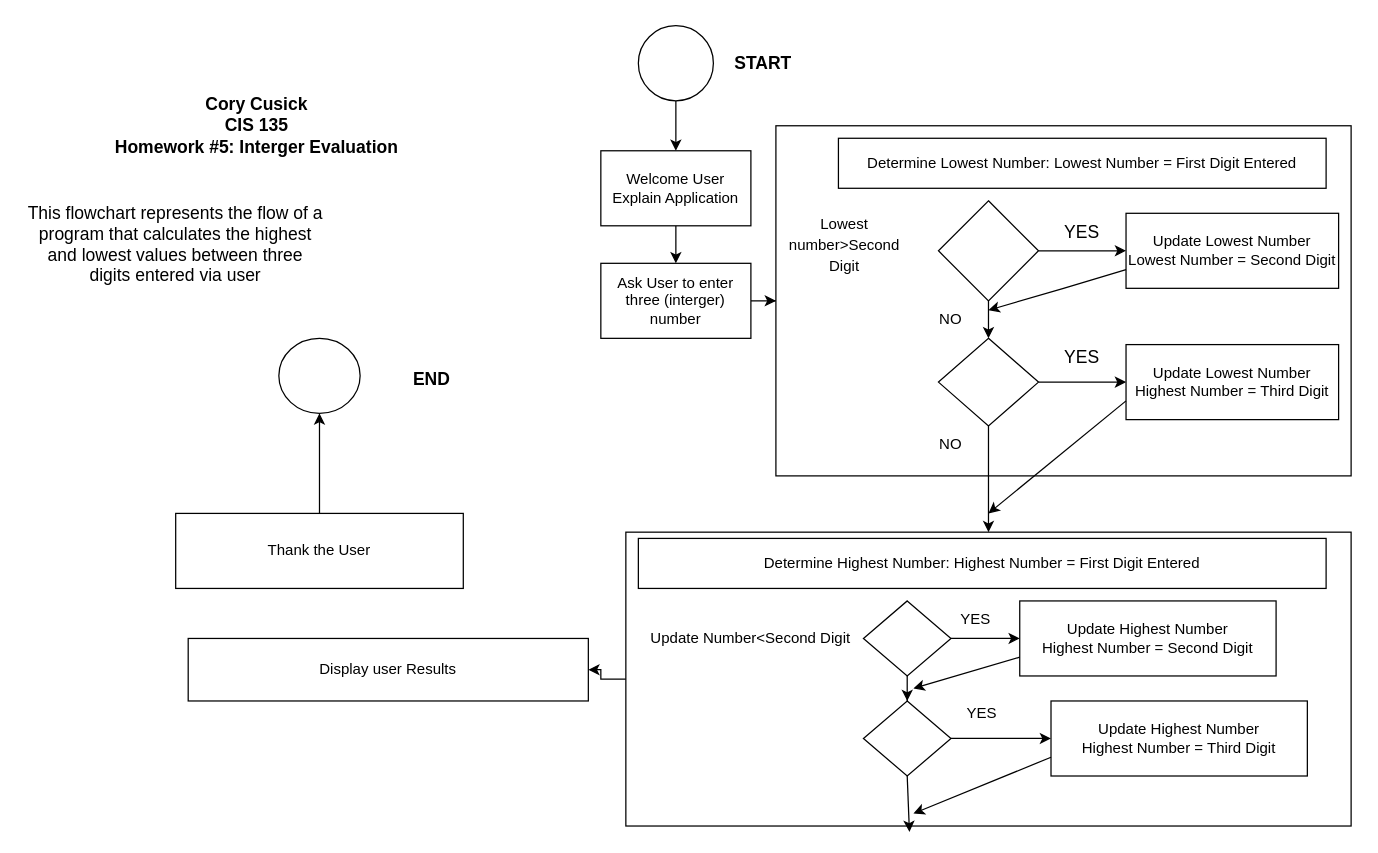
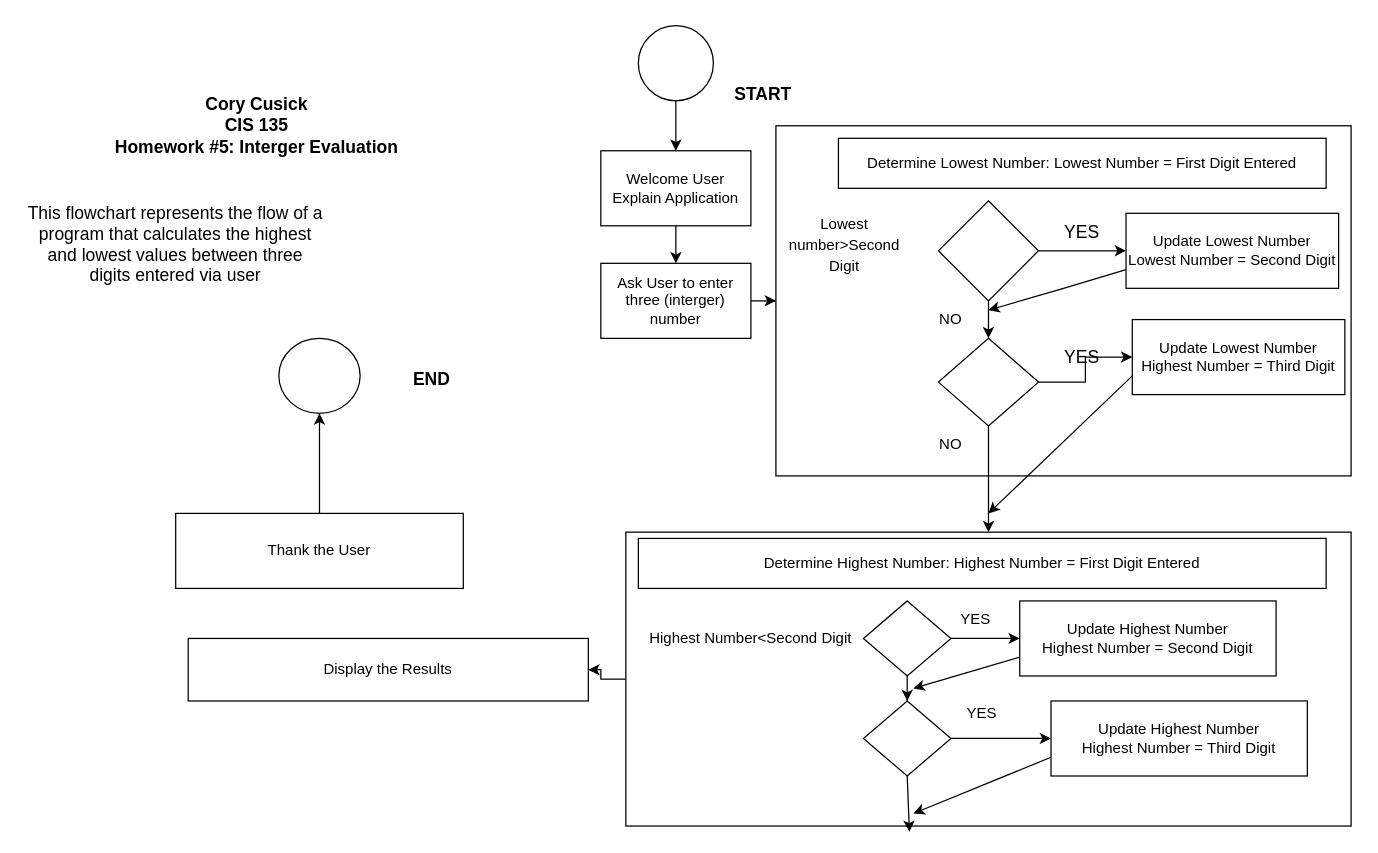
(763, 63) -> (763, 94)
(1232, 382) -> (1238, 357)
(751, 638) -> (751, 638)
(388, 669) -> (388, 669)
